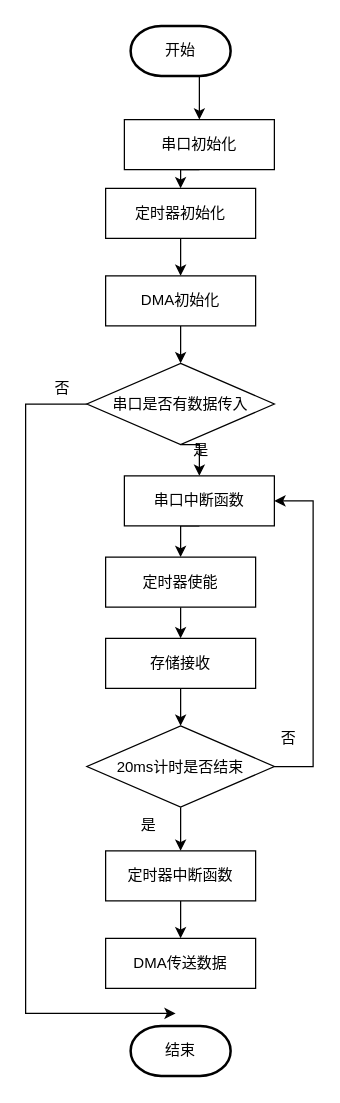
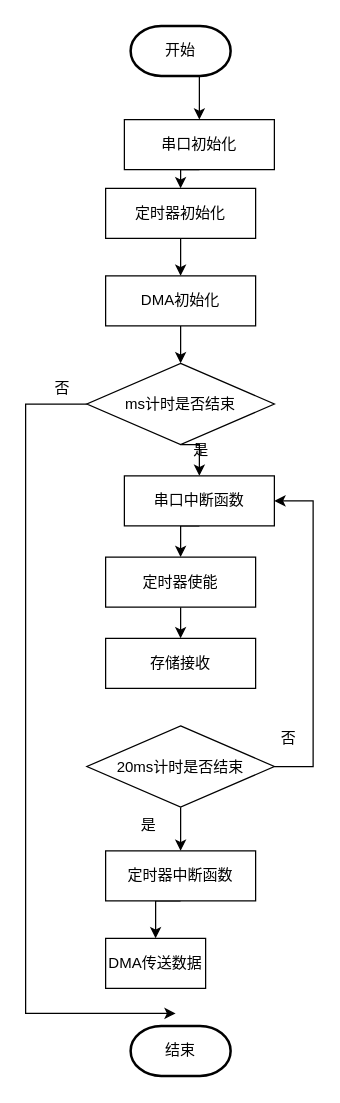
(181, 404) -> (181, 404)
(181, 702) -> none
(181, 963) -> (156, 963)
